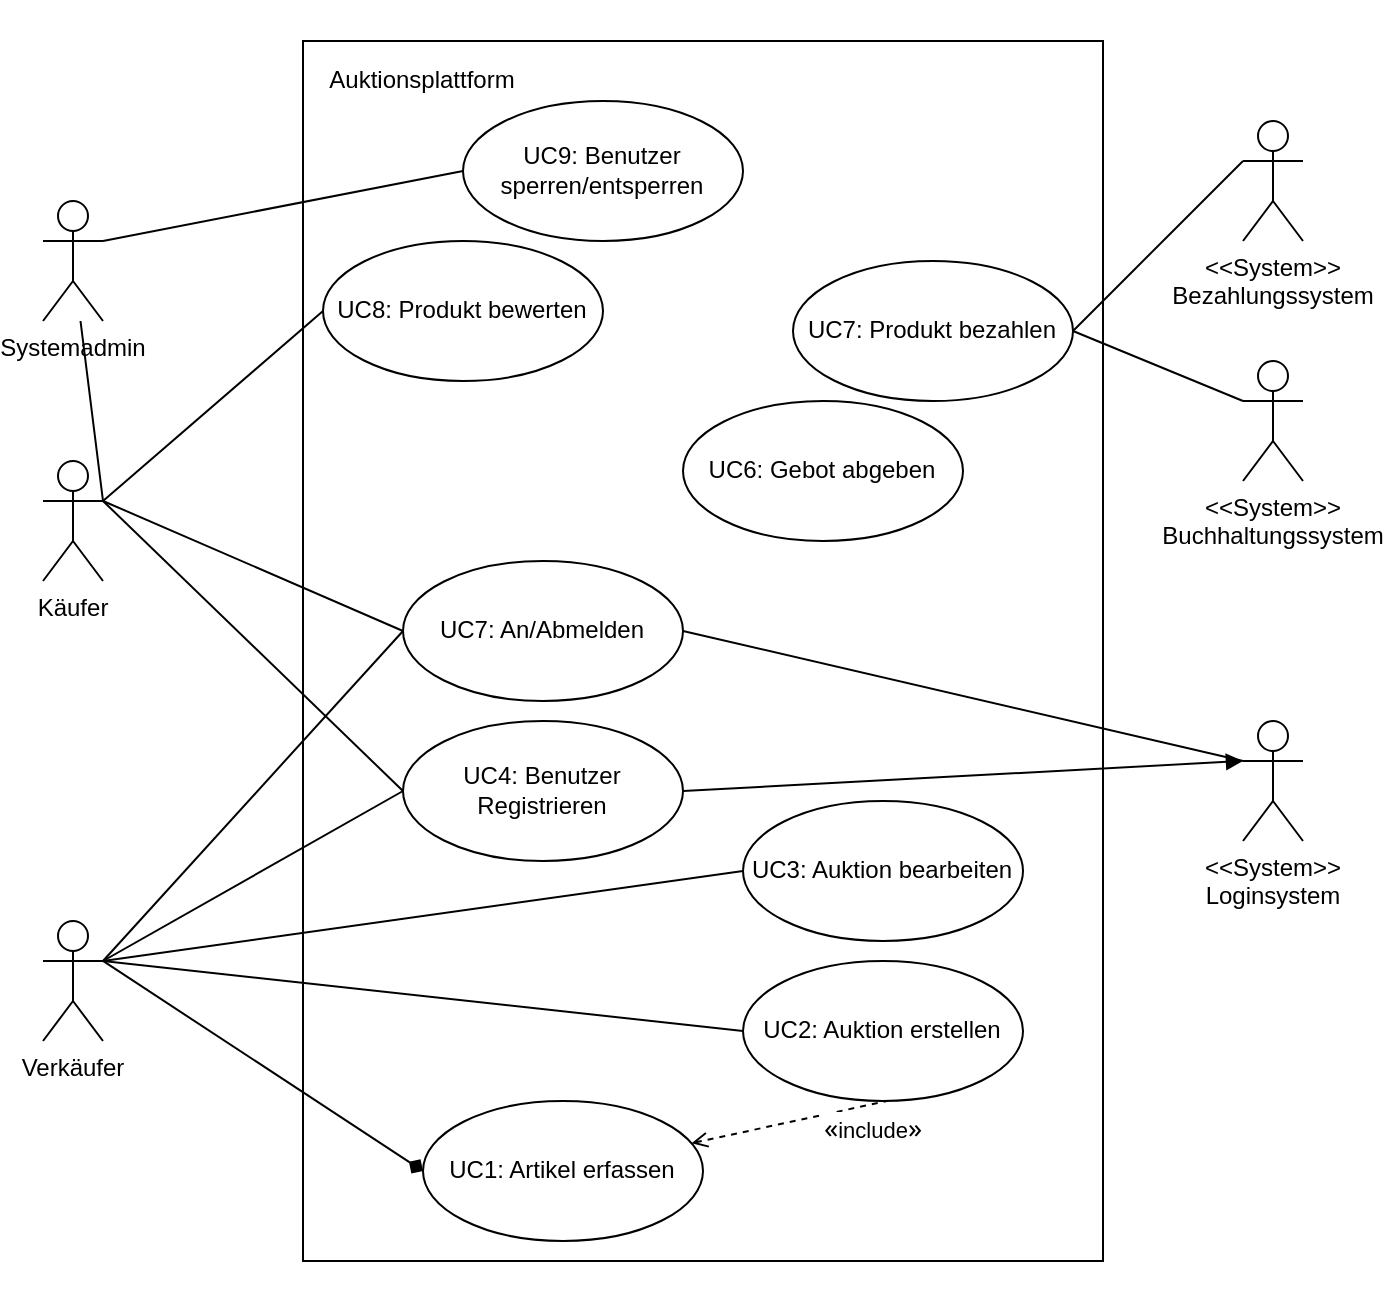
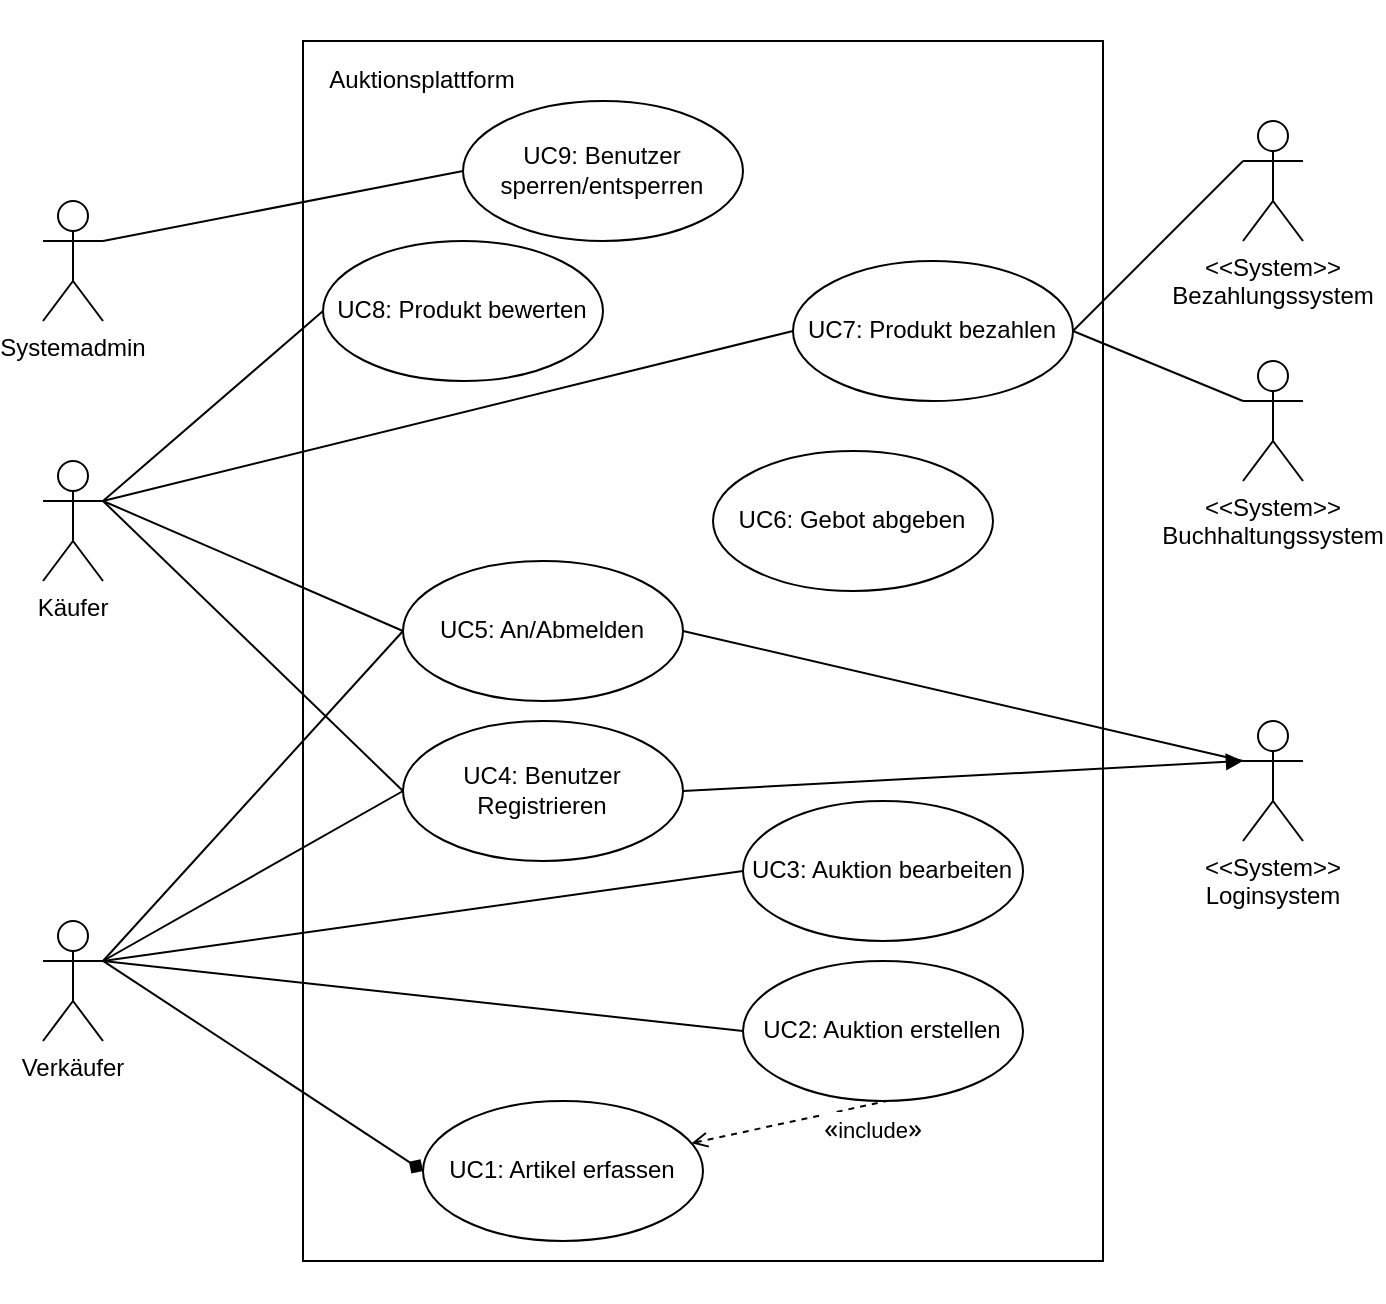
(91, 408) -> (451, 415)
(823, 471) -> (853, 521)
(543, 631) -> (543, 631)
